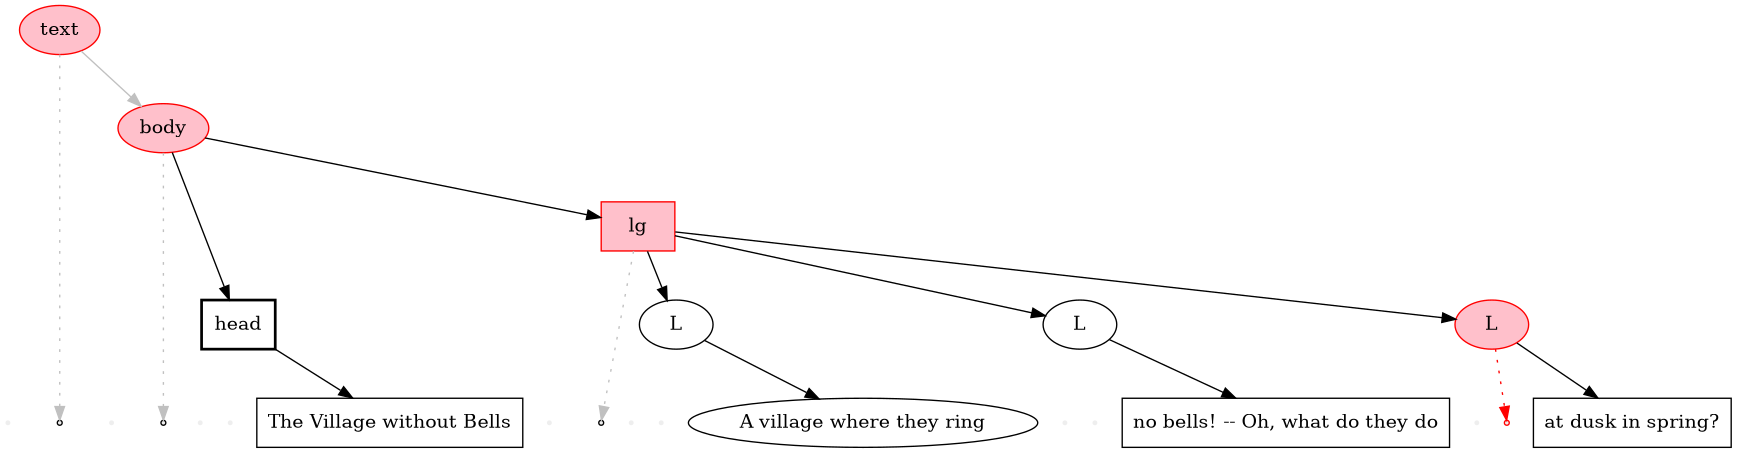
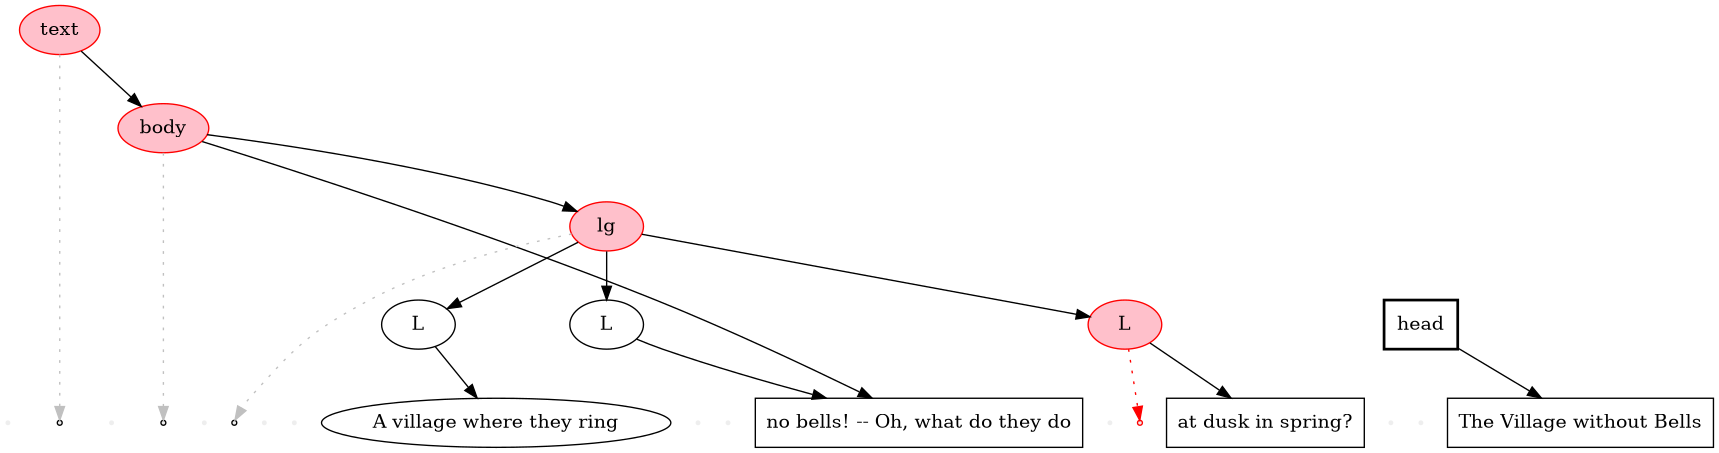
(106, 74) -> (106, 74)
(198, 220) -> (536, 254)
(638, 226) -> (607, 226)
